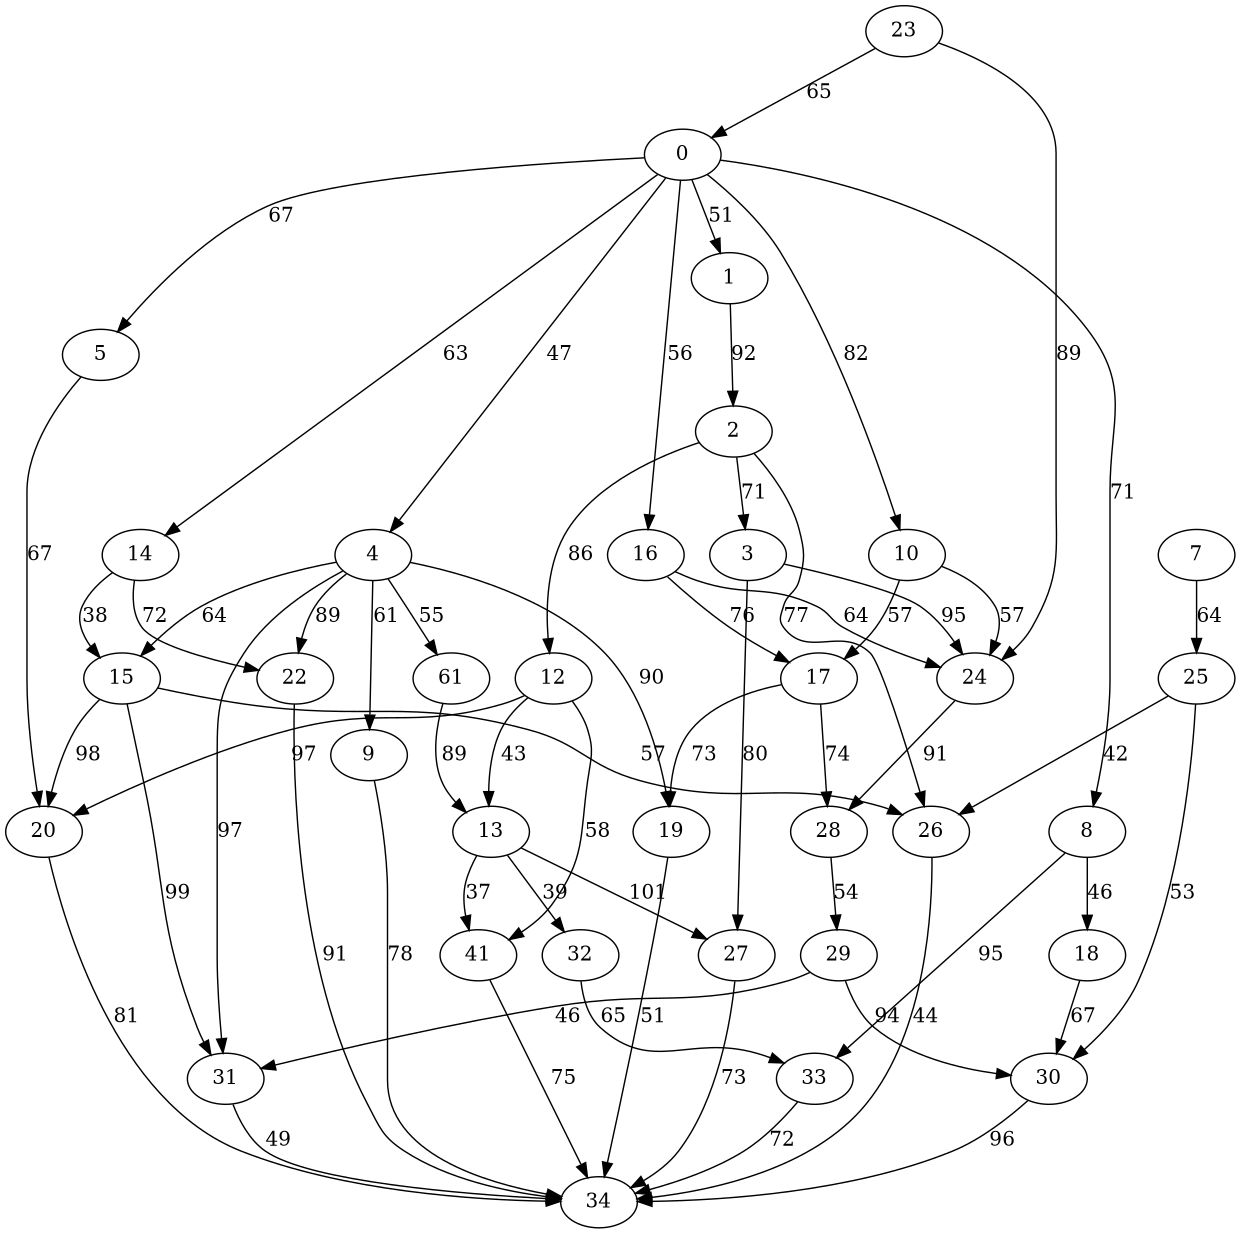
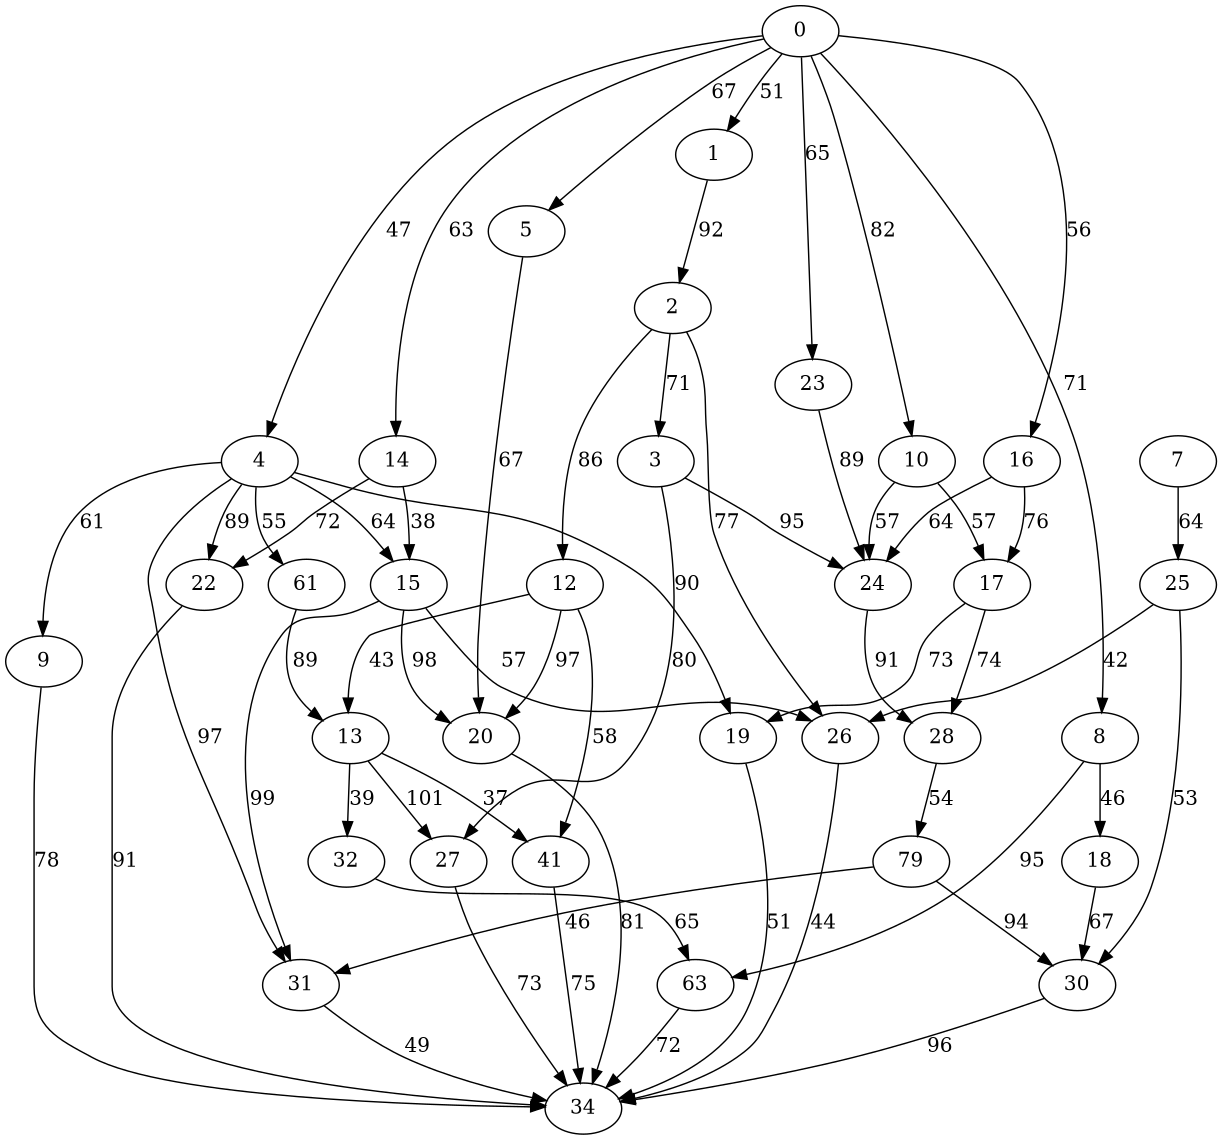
(800, 89) -> (807, 201)
(839, 955) -> (911, 862)
(815, 1079) -> (696, 985)
